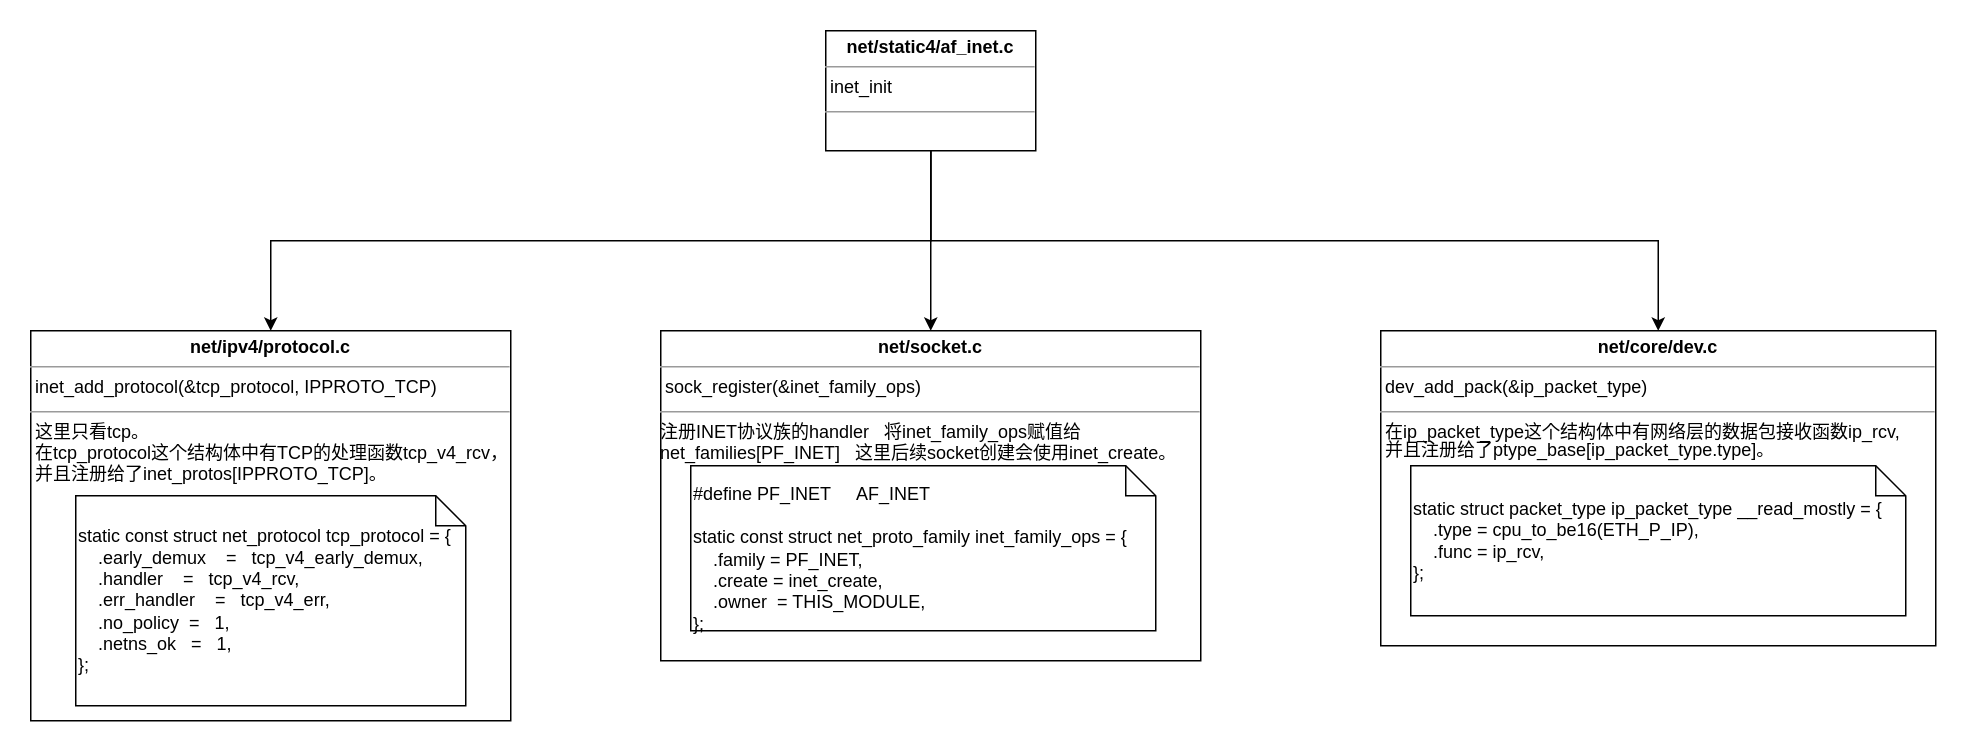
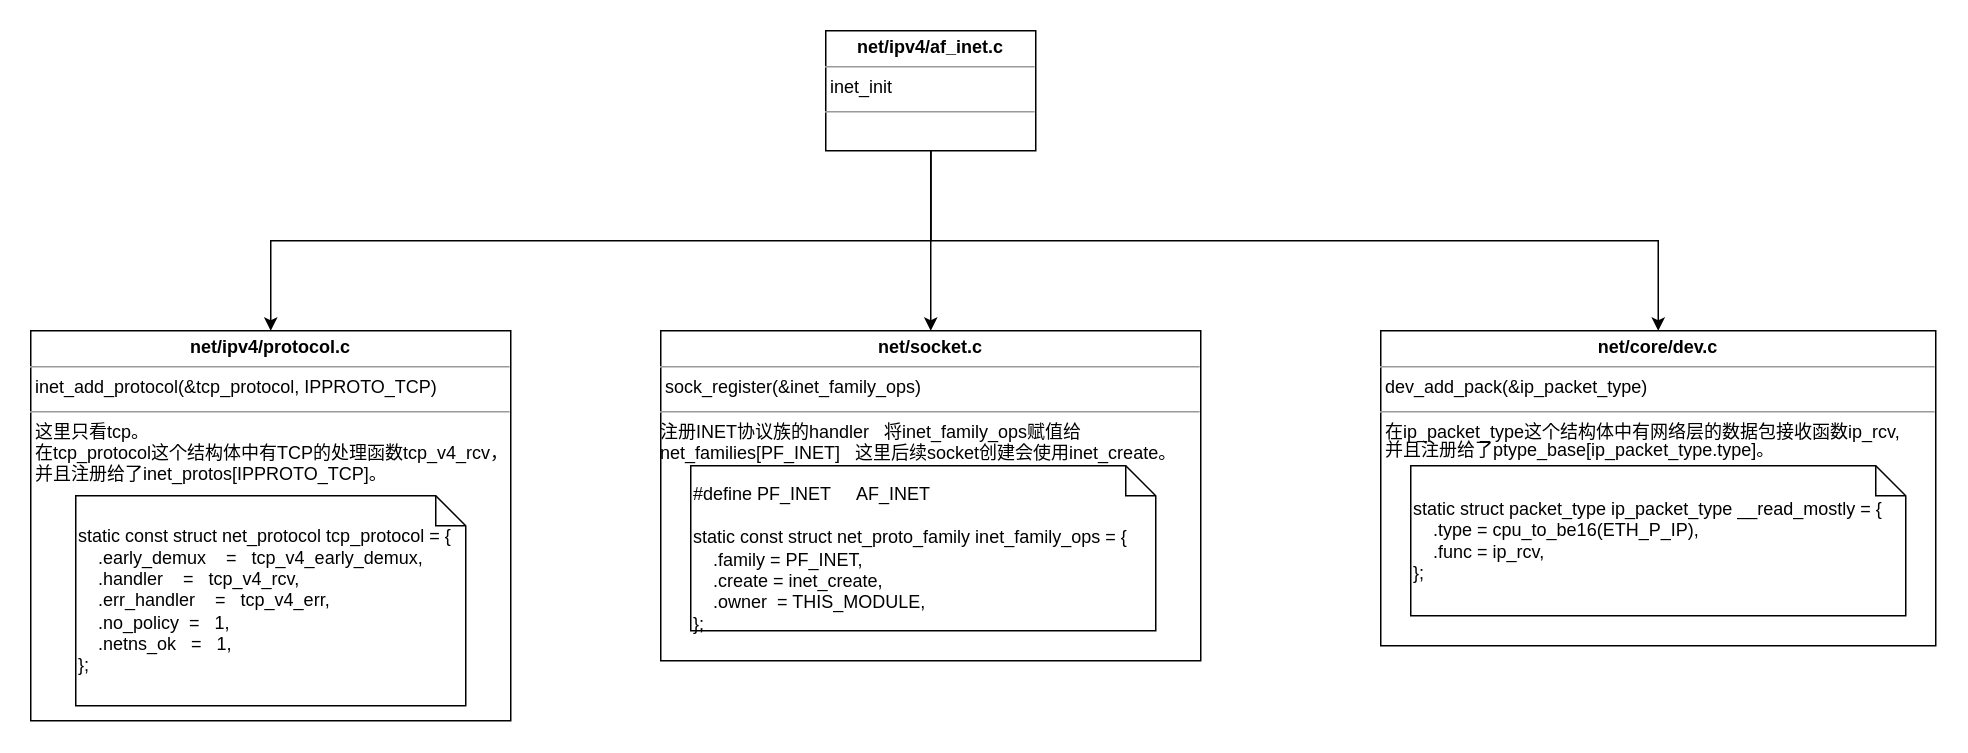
(925, 52) -> (909, 52)
